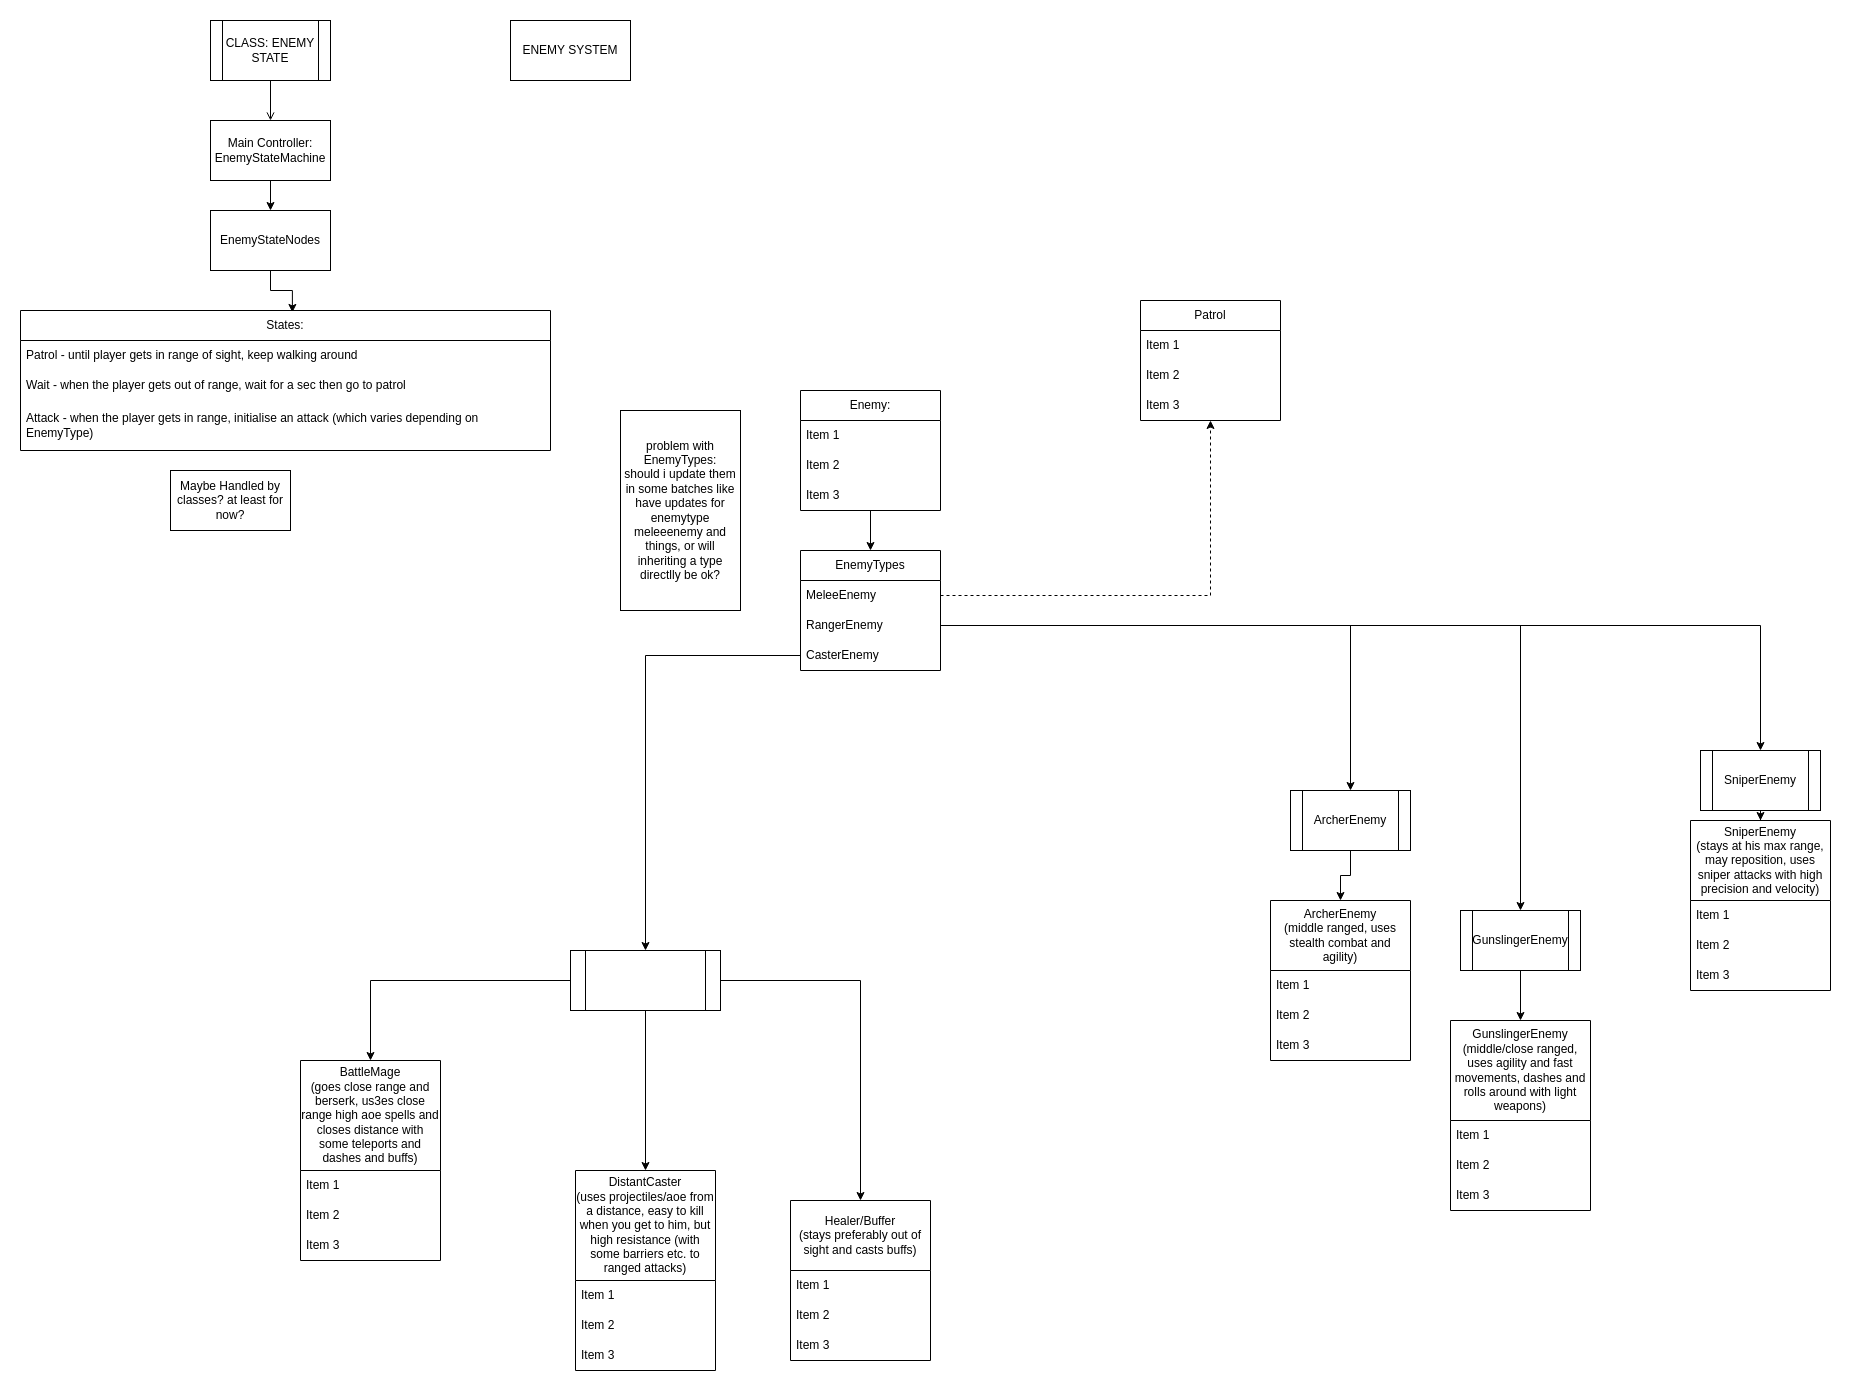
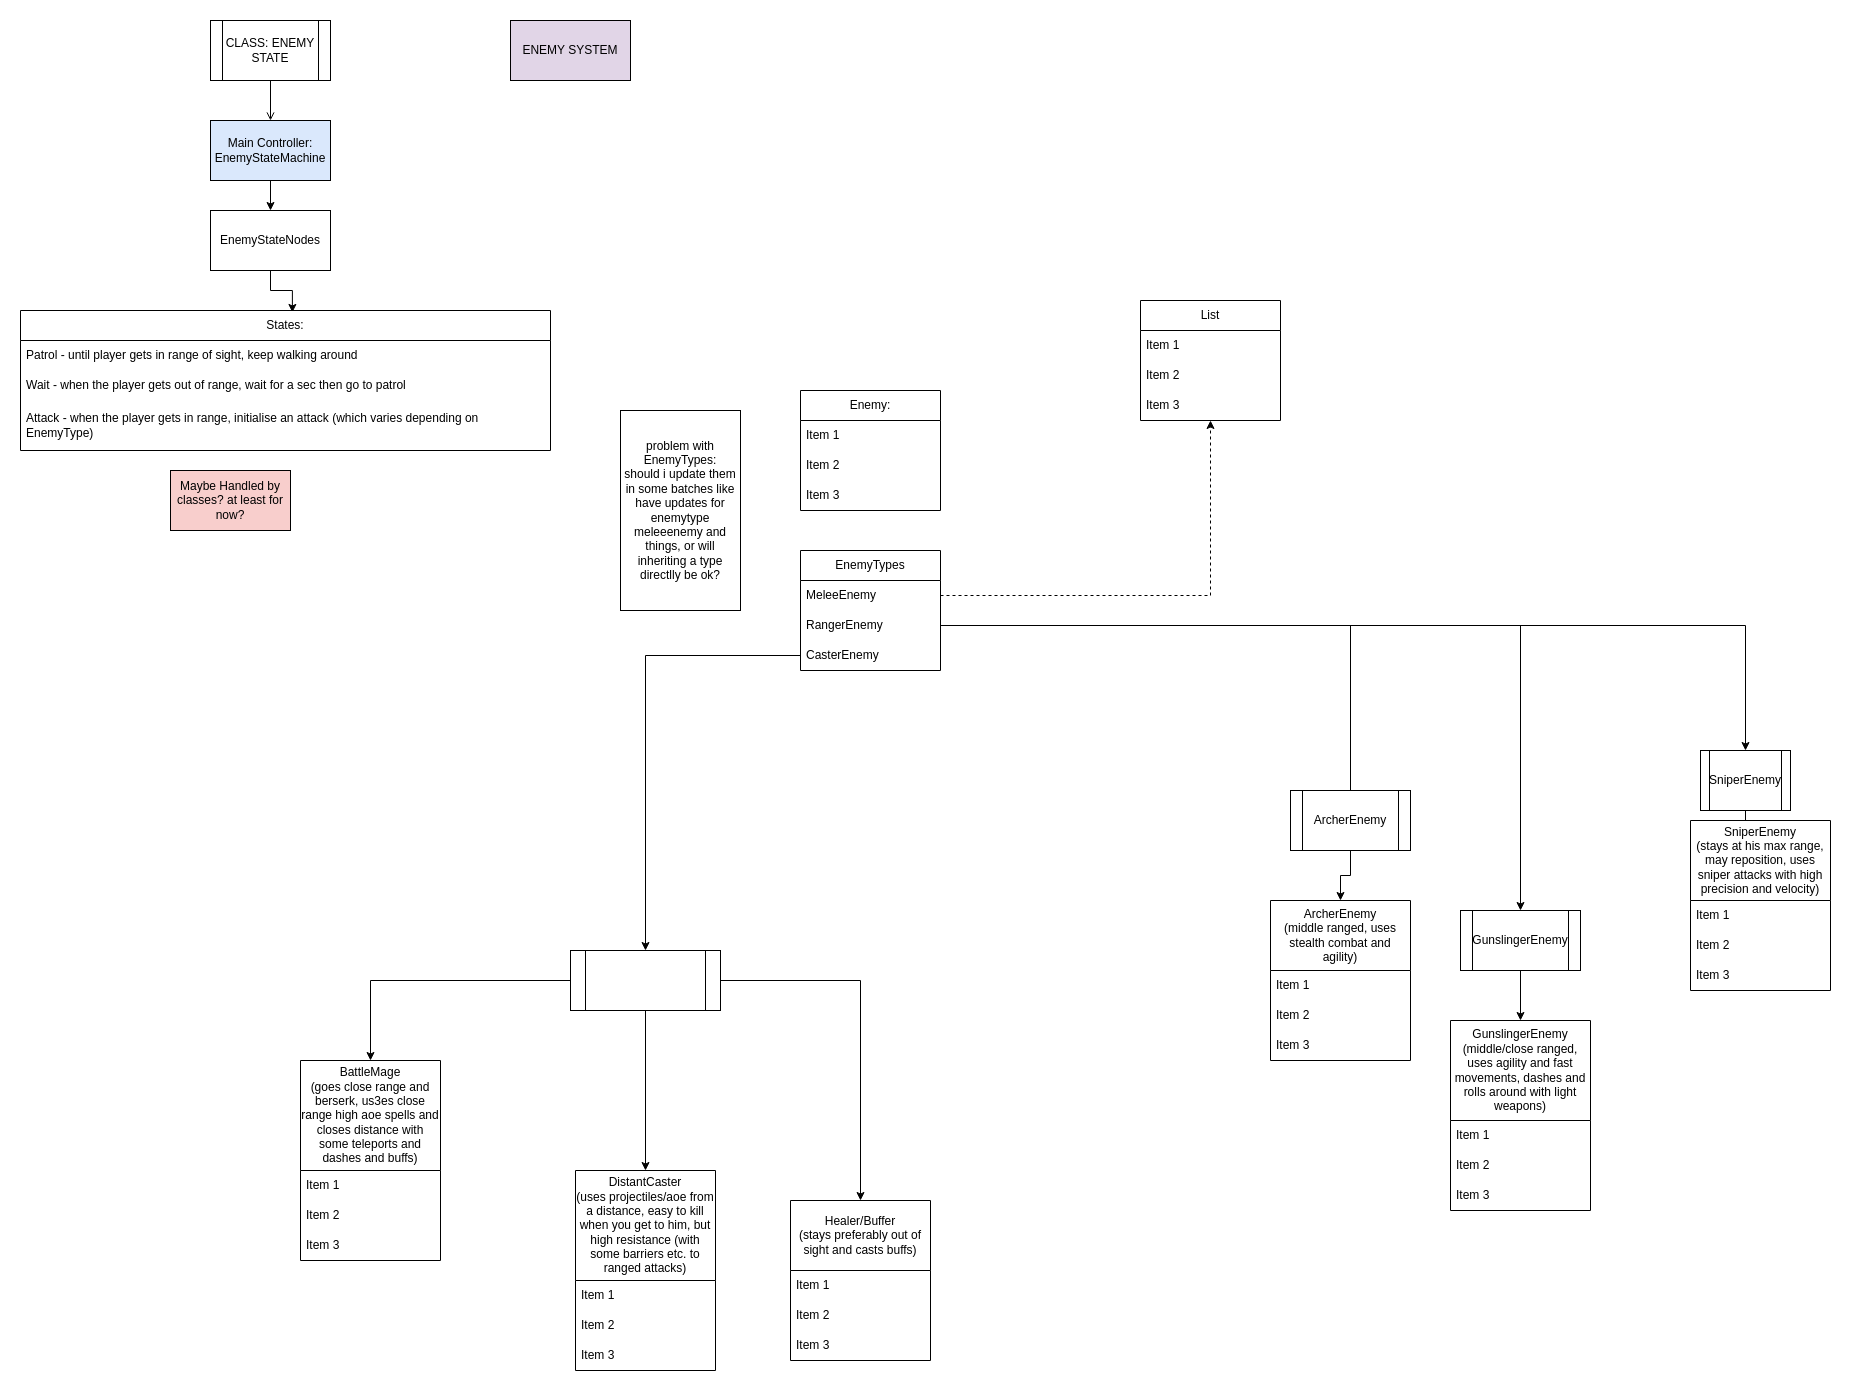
(571, 51) -> (571, 51)
(271, 151) -> (271, 151)
(1211, 316) -> (1211, 316)
(231, 501) -> (231, 501)
(871, 528) -> none
(1761, 781) -> (1746, 781)
(1351, 782) -> (1351, 785)
